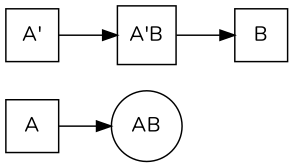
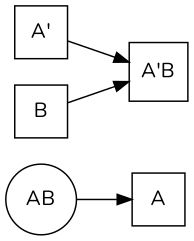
(198, 35) -> (92, 95)
(78, 126) -> (97, 199)
